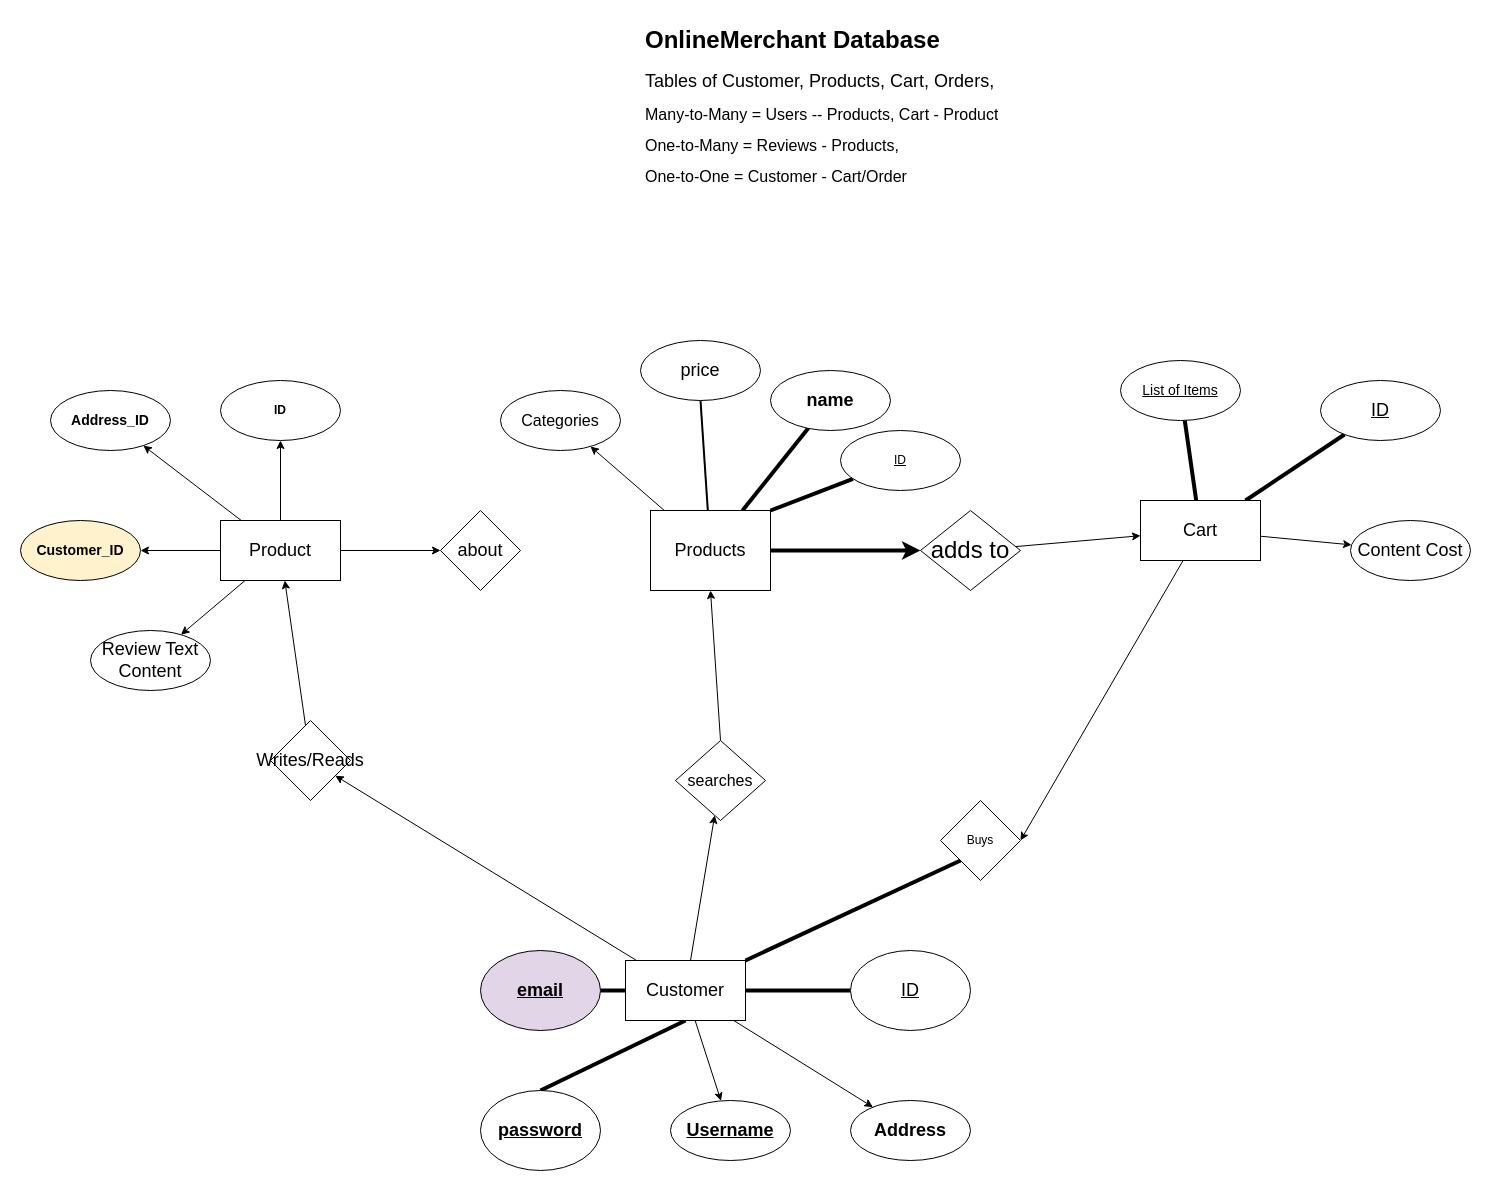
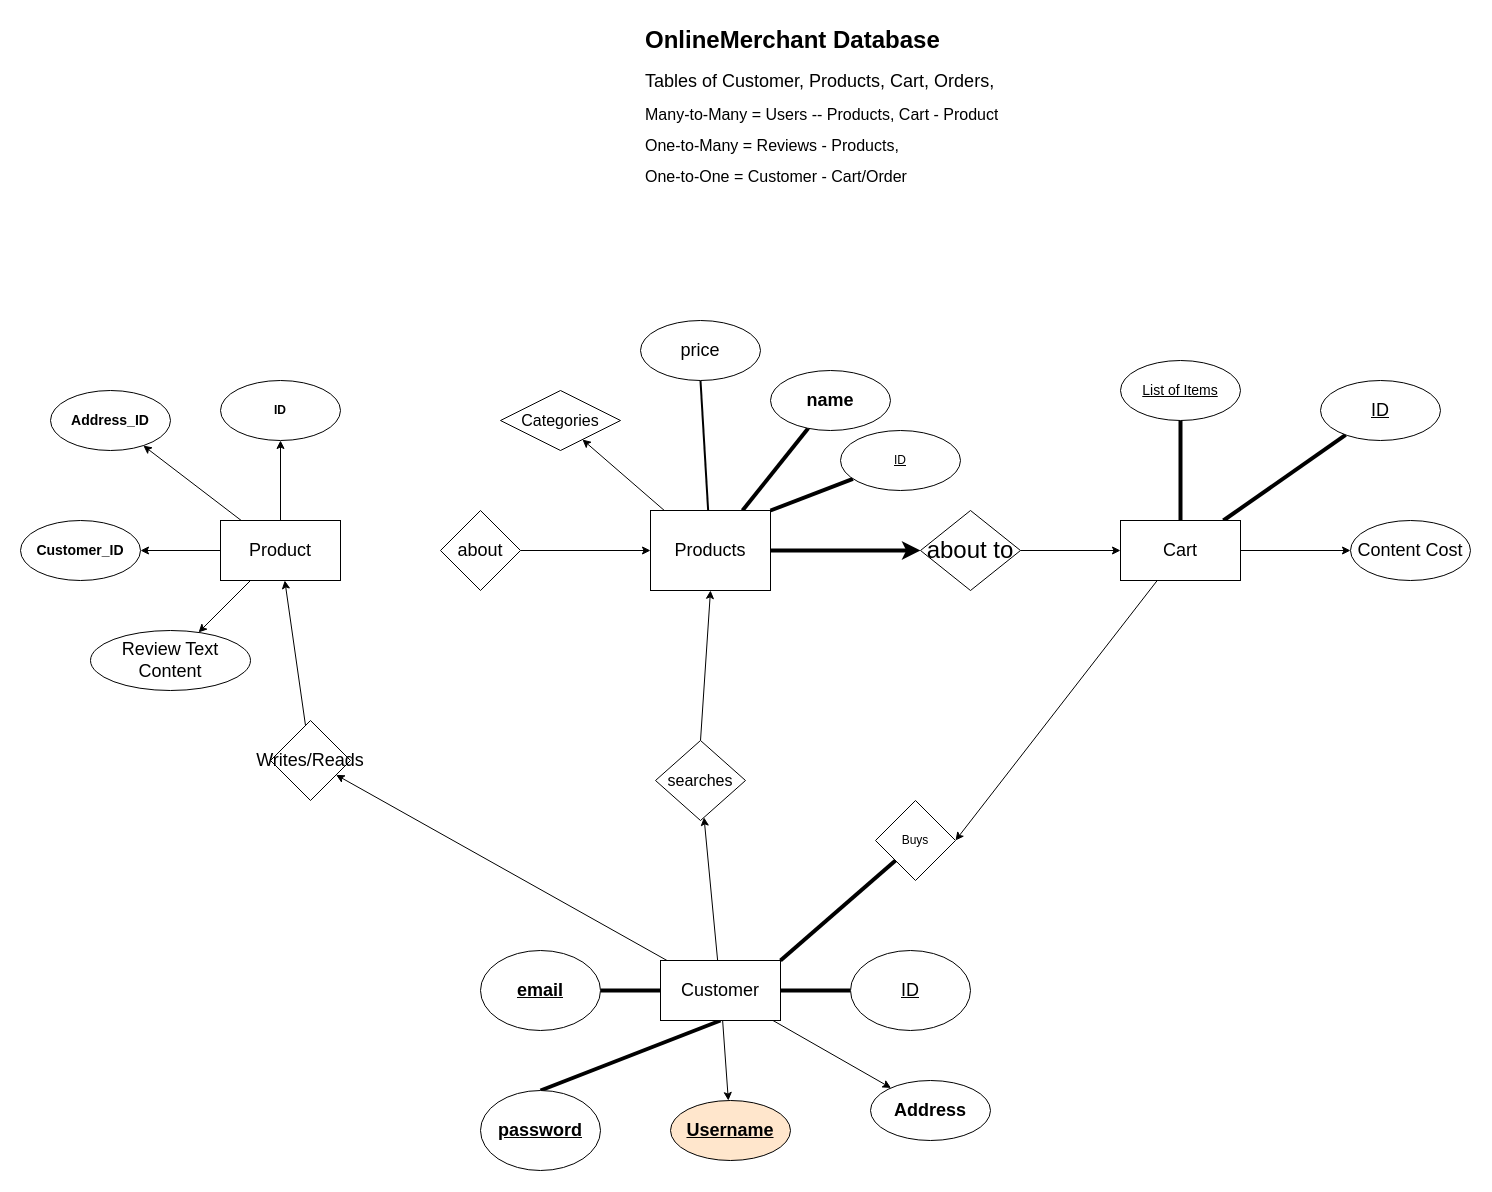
(701, 371) -> (701, 351)
(561, 421) -> (561, 421)
(1201, 531) -> (1181, 551)
(81, 551) -> (81, 551)
(387, 551) -> none
none -> (582, 551)
(971, 551) -> (971, 551)
(151, 661) -> (171, 661)
(721, 781) -> (701, 781)
(981, 841) -> (916, 841)
(541, 991) -> (541, 991)
(686, 991) -> (721, 991)
(731, 1131) -> (731, 1131)
(911, 1131) -> (931, 1111)
